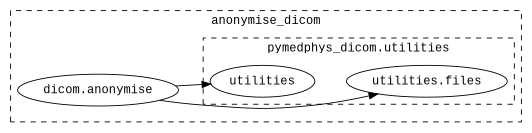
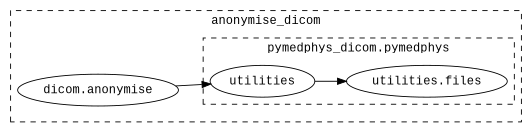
(359, 48) -> (359, 48)
(265, 108) -> (326, 81)
